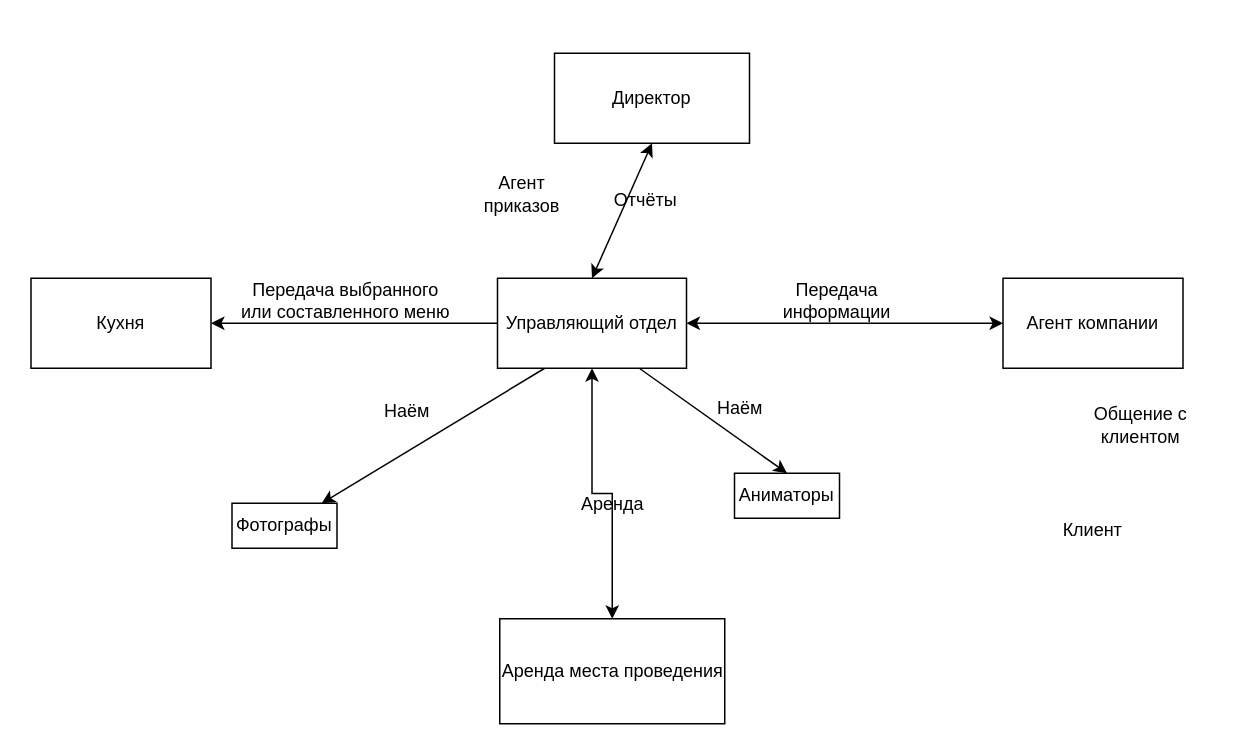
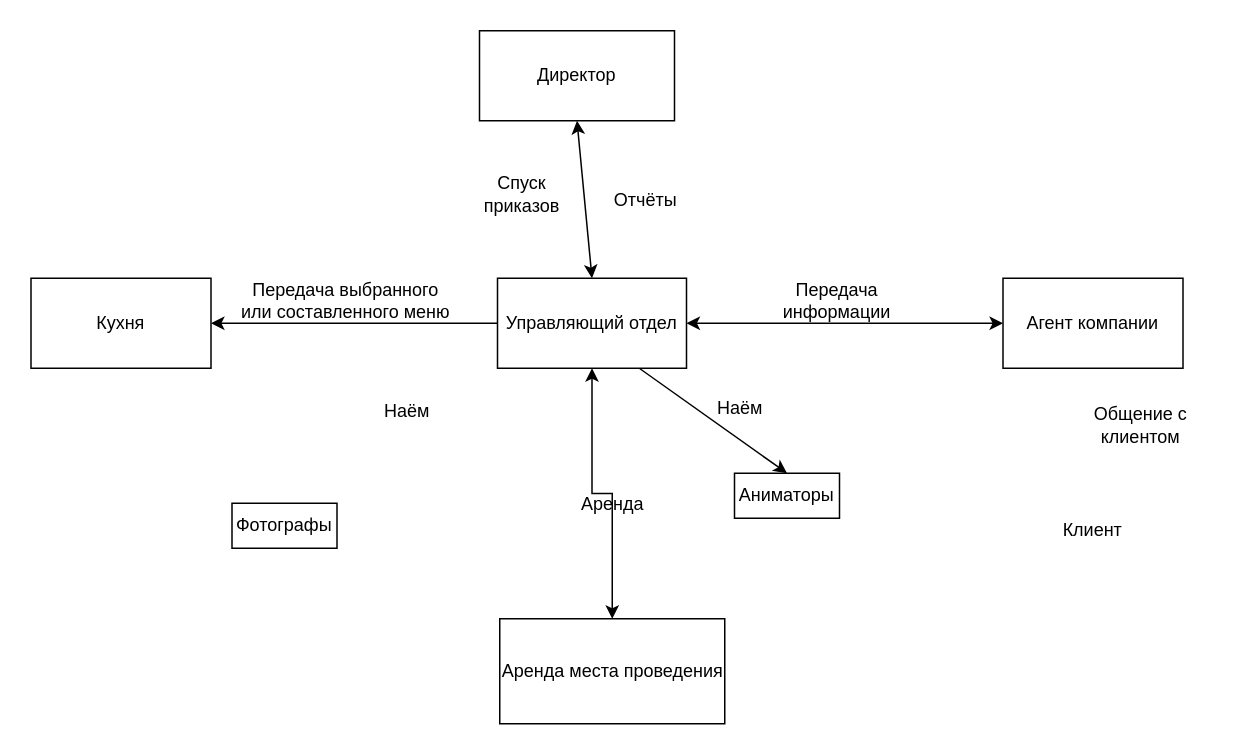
(652, 98) -> (577, 76)
(522, 194) -> (522, 194)
(437, 433) -> none
